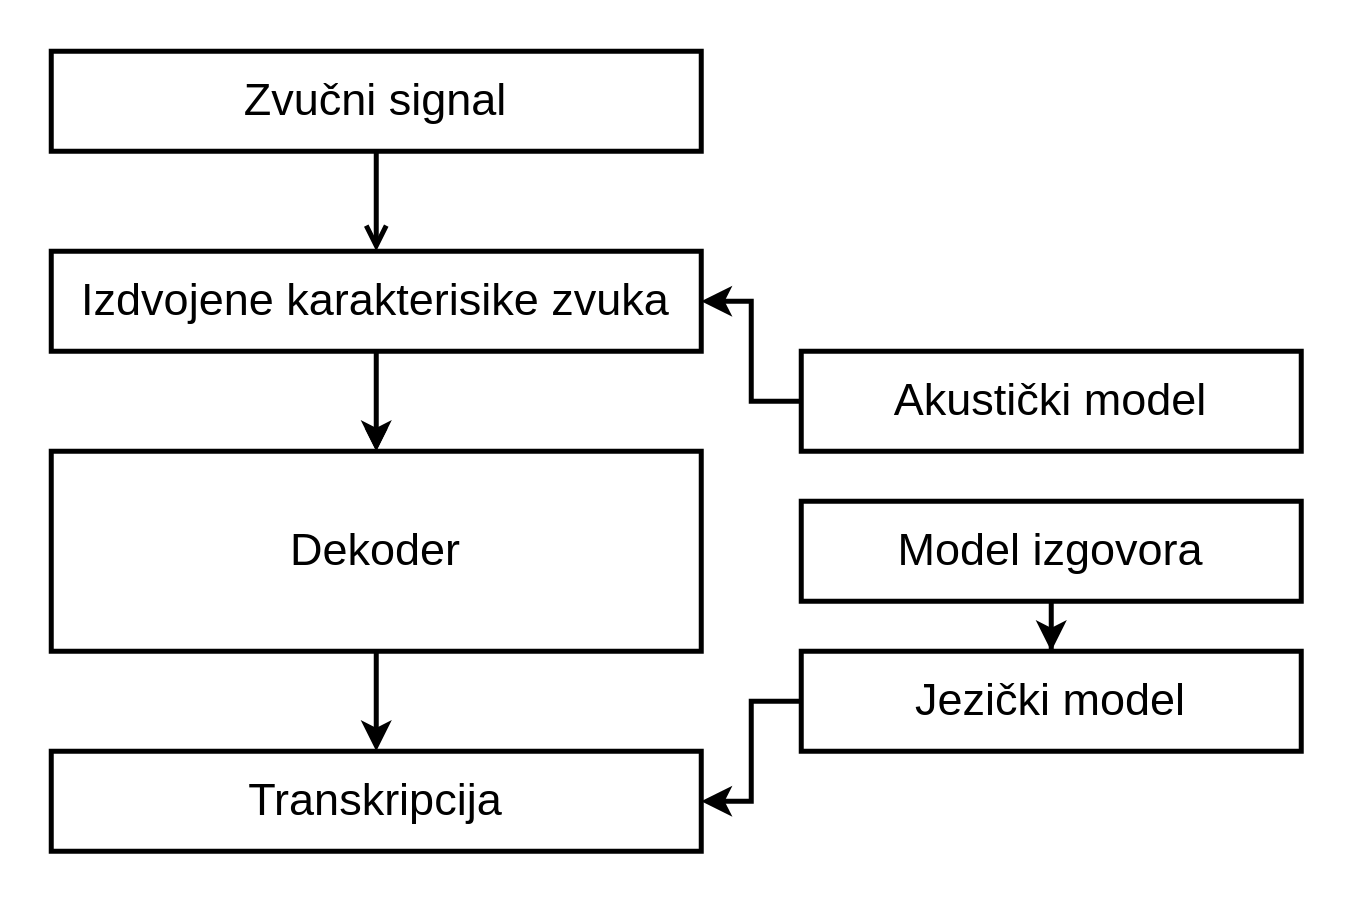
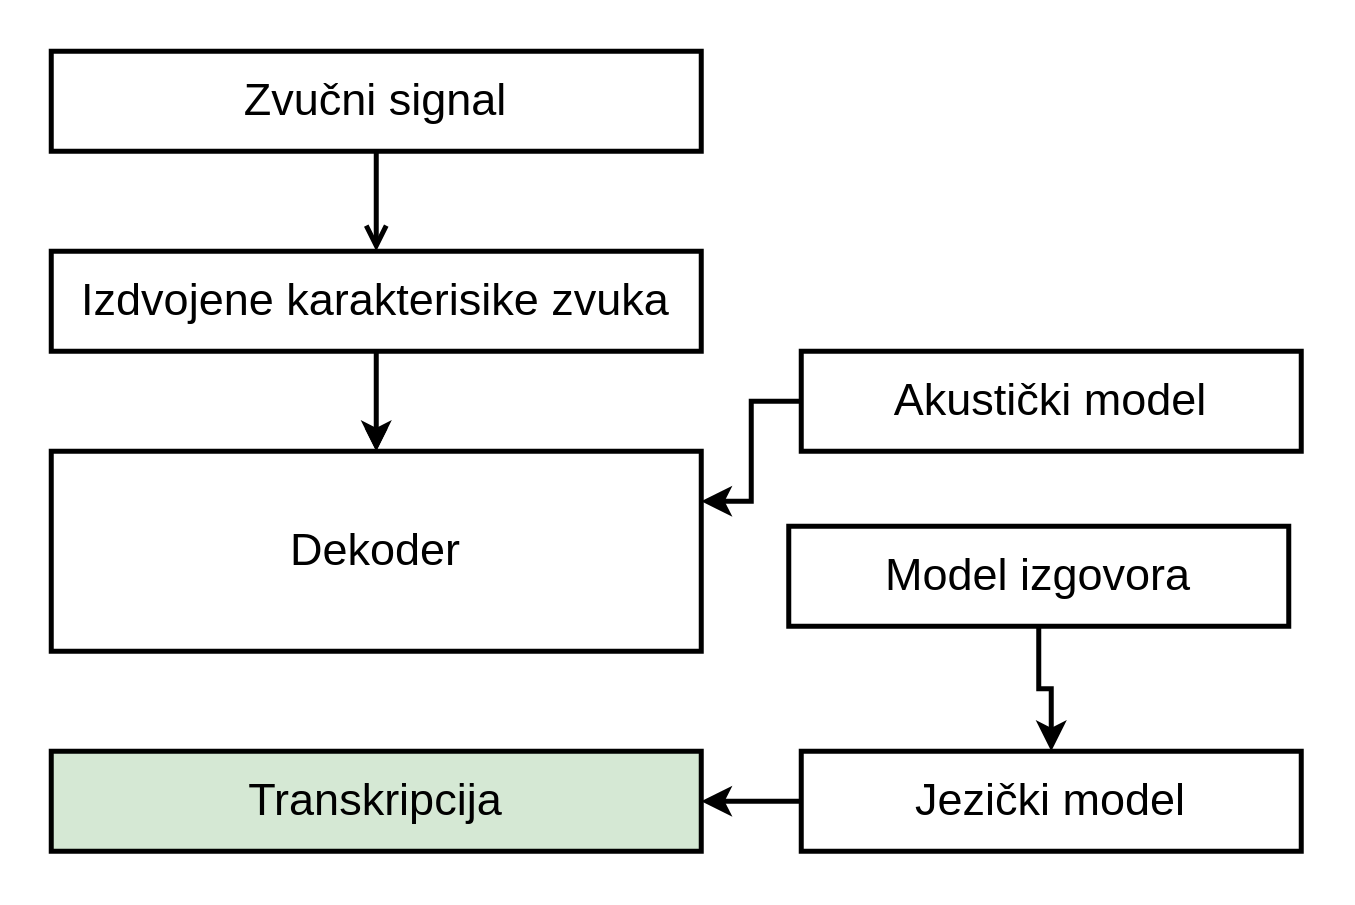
(751, 336) -> (751, 466)
(1051, 551) -> (1039, 576)
(376, 691) -> none
(1051, 701) -> (1051, 801)
(376, 801) -> (376, 801)
